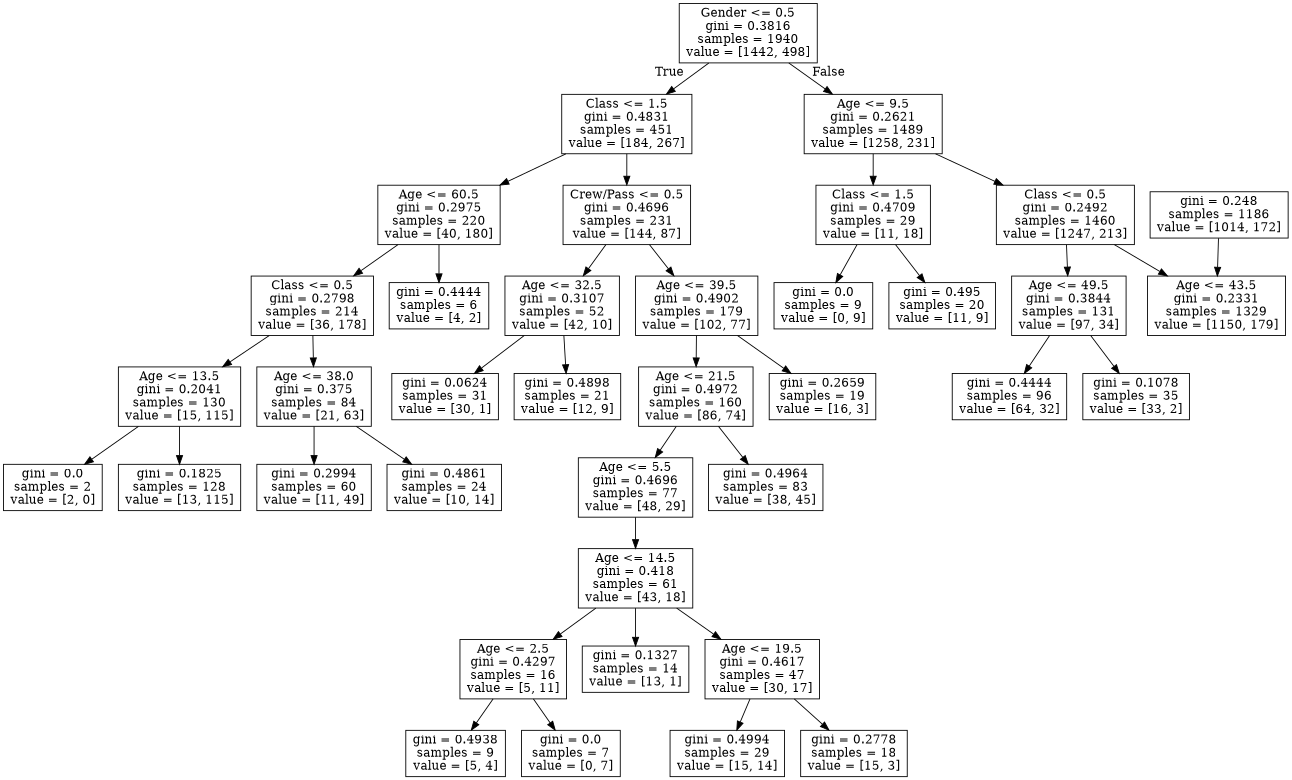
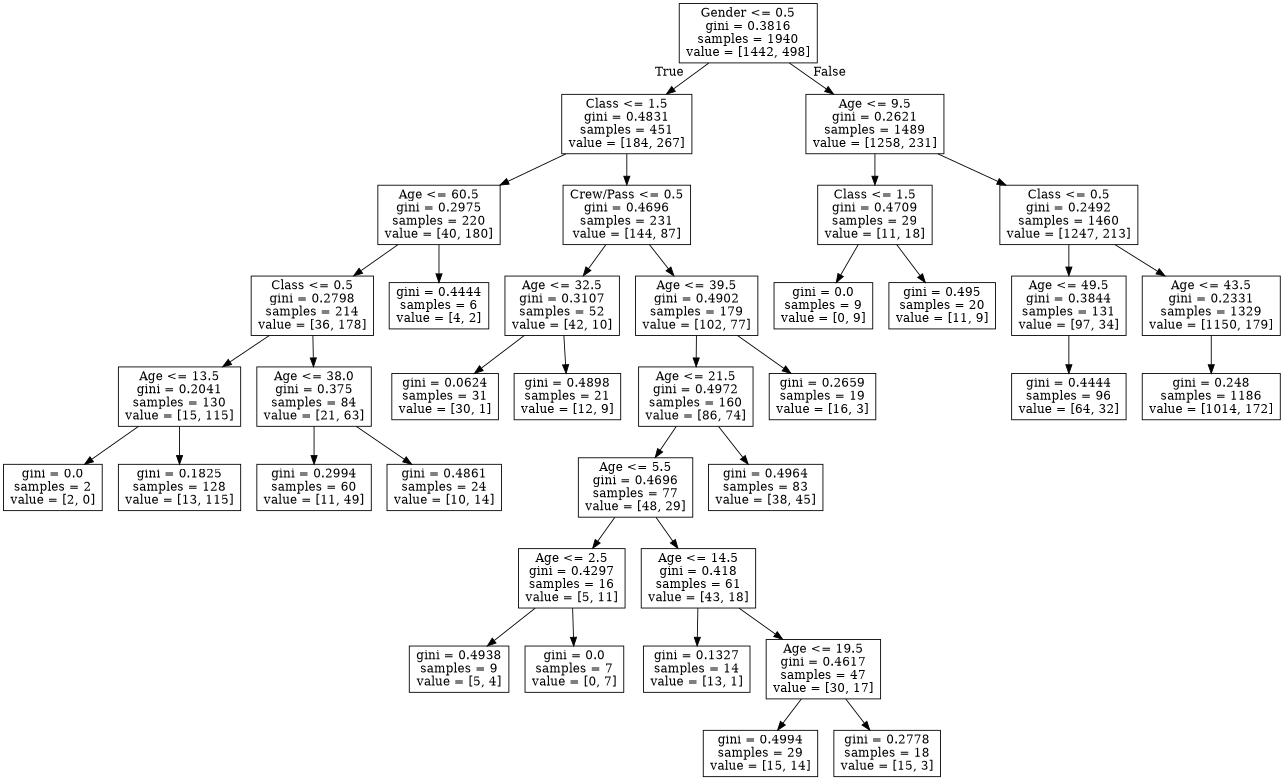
(1218, 253) -> (1211, 350)
(1136, 397) -> none
(578, 621) -> (606, 529)
